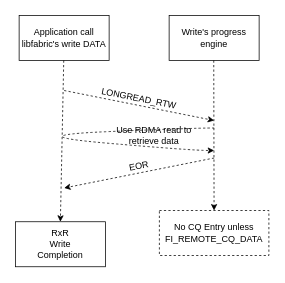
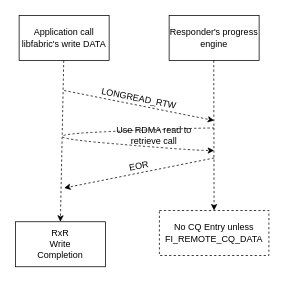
(214, 38) -> (214, 38)
(154, 135) -> (154, 135)
